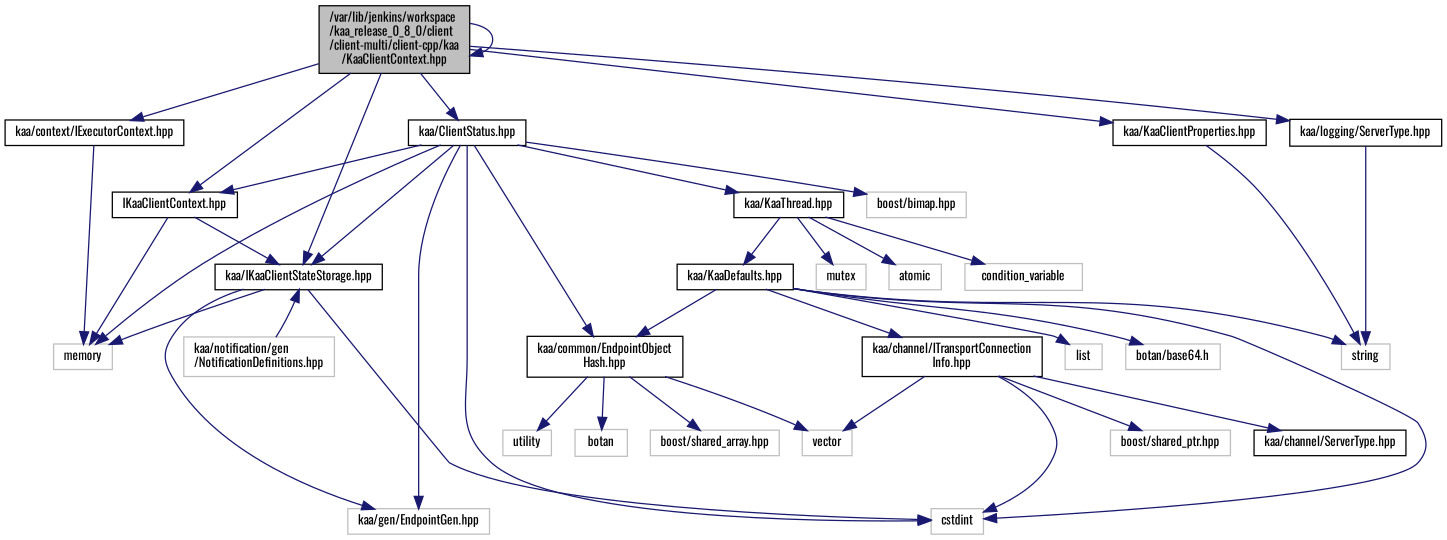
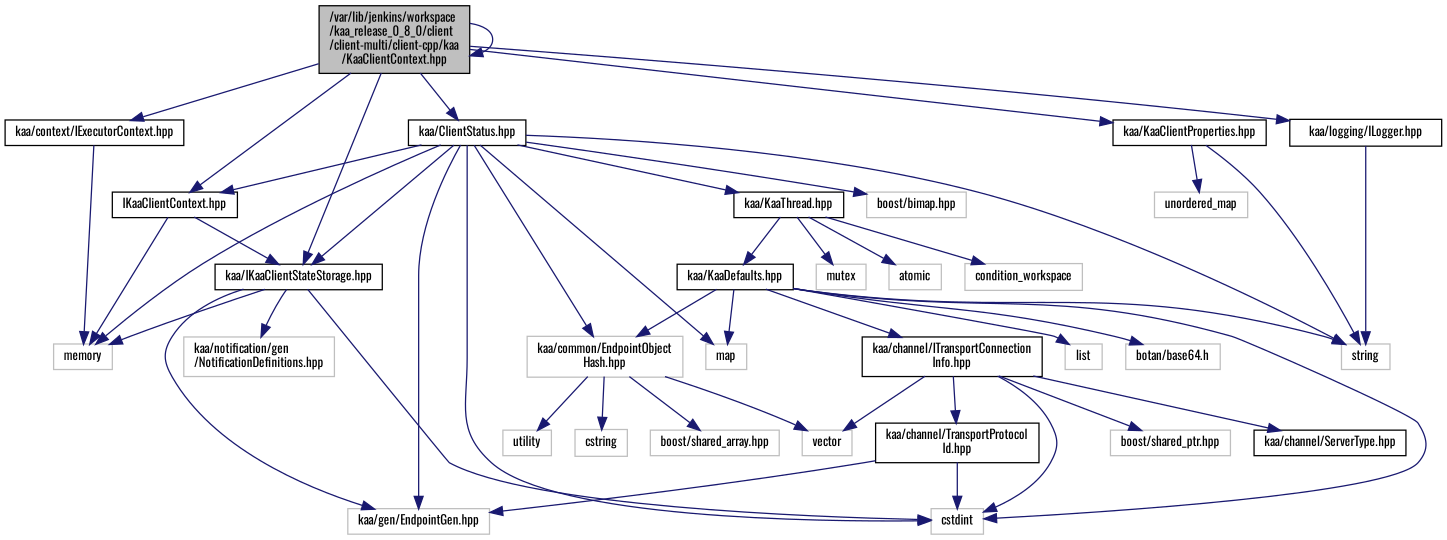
(1366, 133) -> (1366, 133)
none -> (944, 184)
none -> (1201, 205)
(1024, 277) -> (1024, 277)
(286, 320) -> (276, 307)
(605, 357) -> (605, 357)
none -> (726, 357)
(601, 443) -> (601, 443)
none -> (957, 443)
